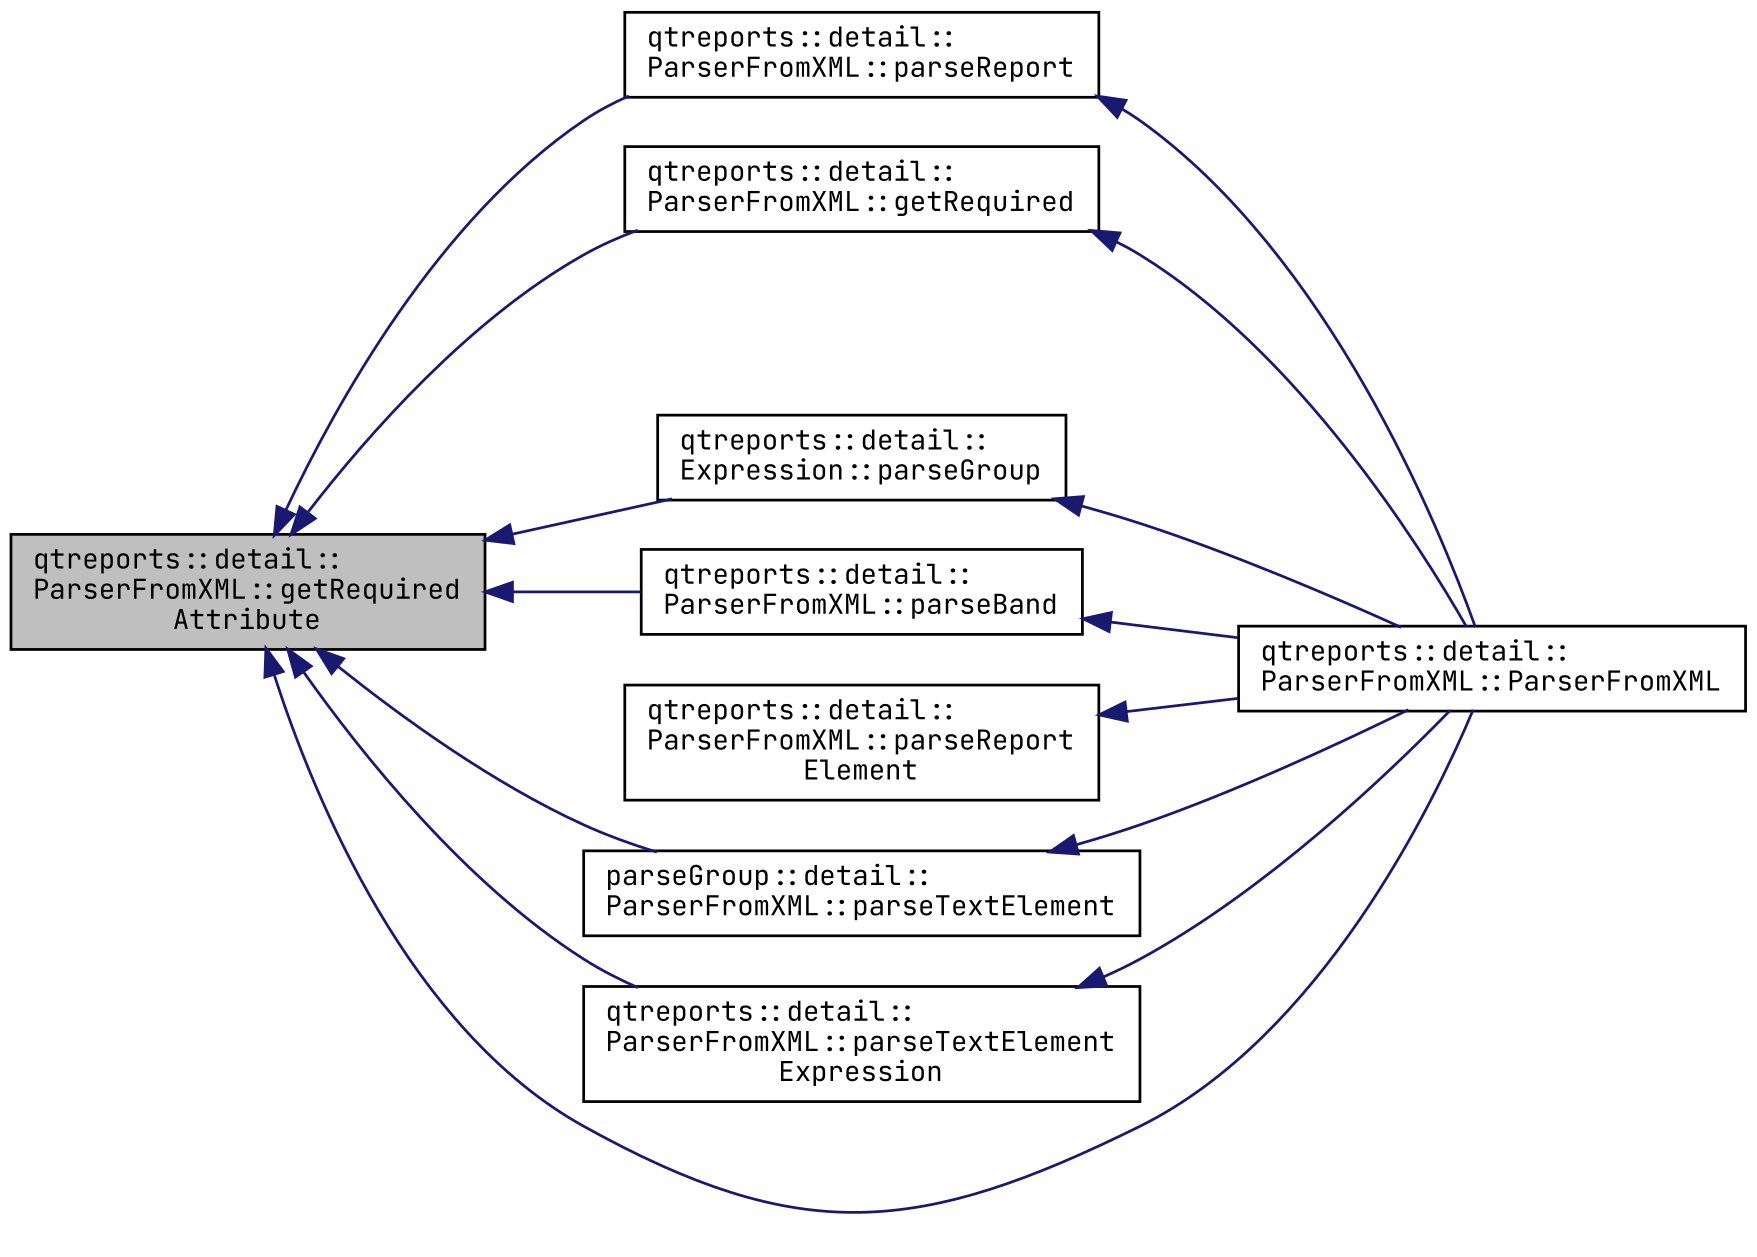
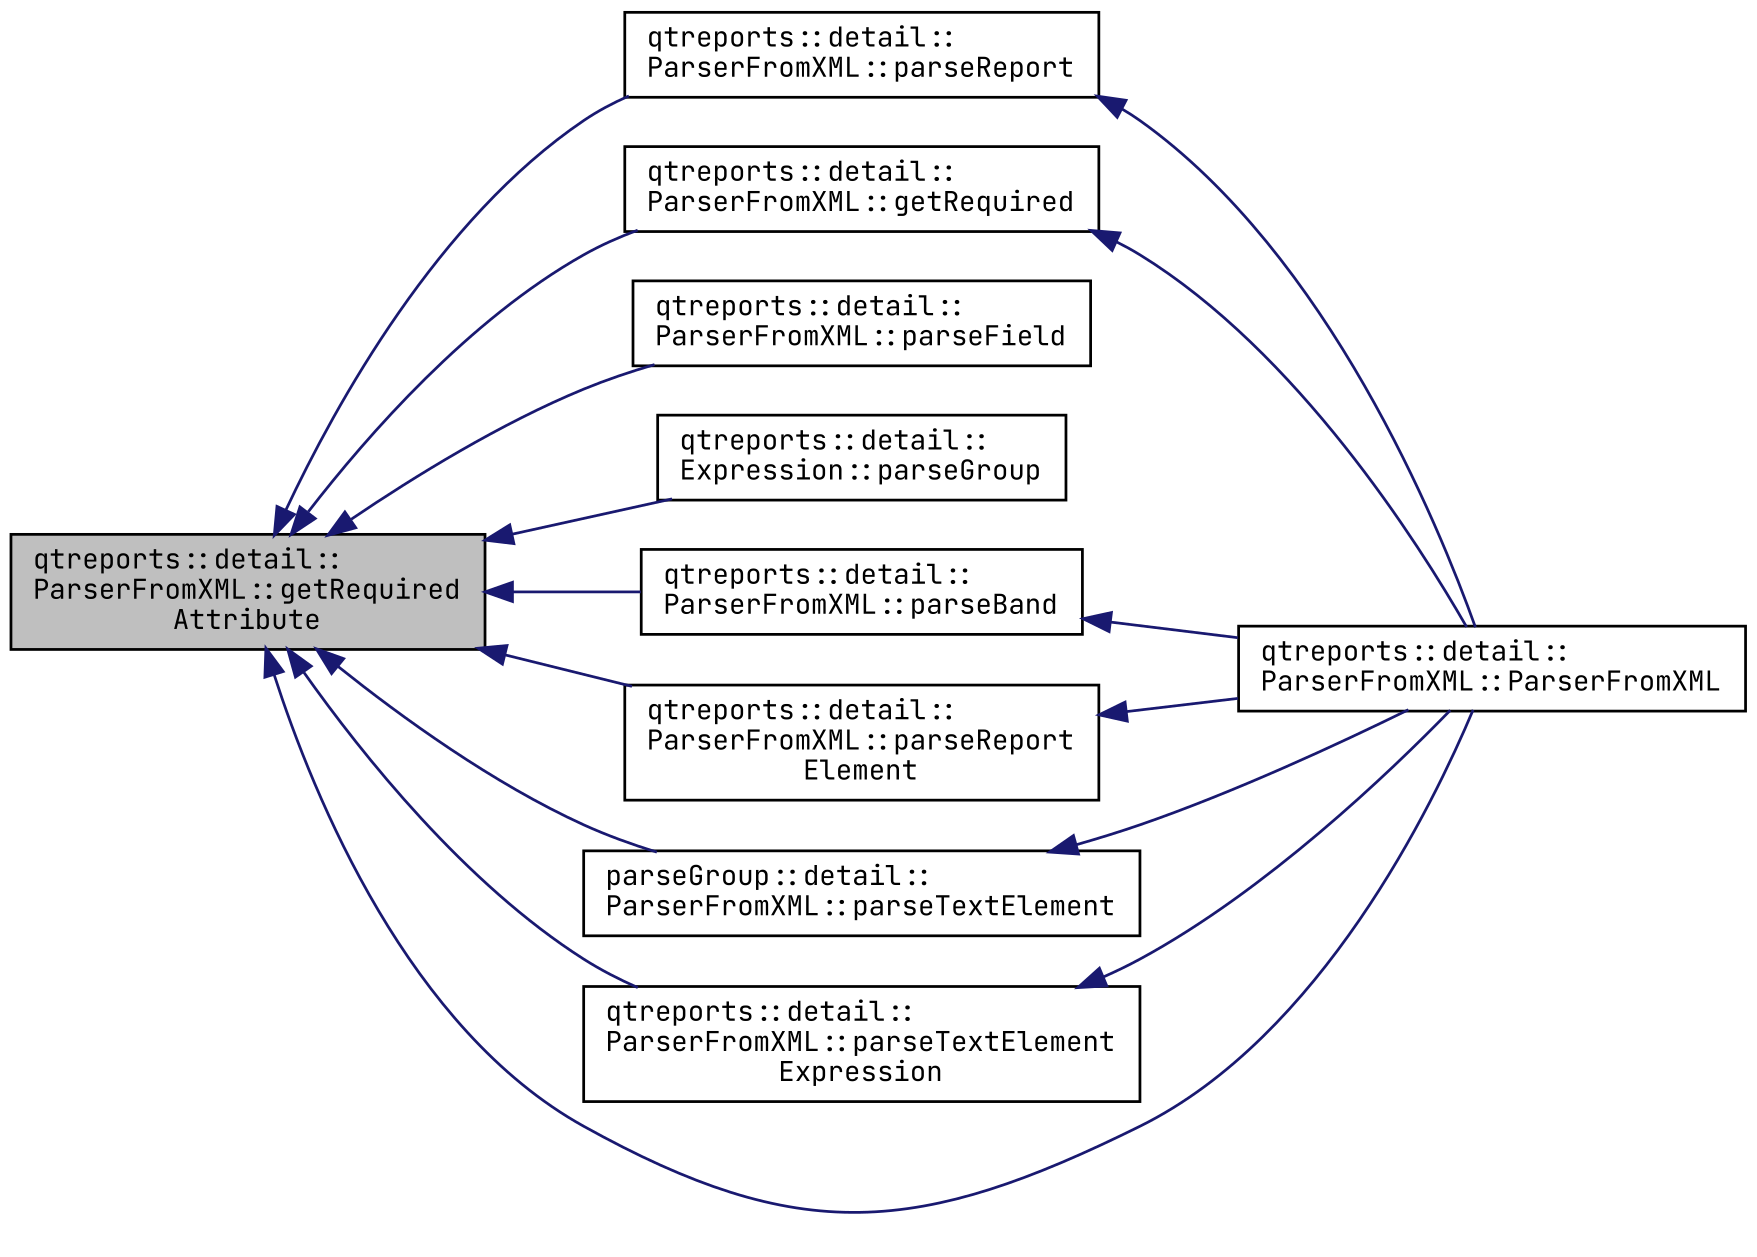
none -> (862, 323)
(1244, 561) -> none
none -> (569, 671)
